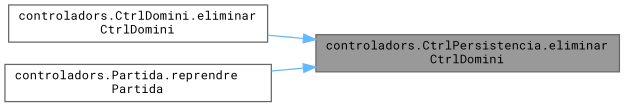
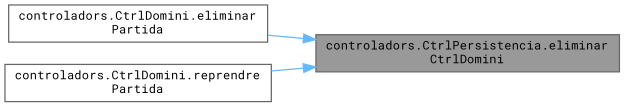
(138, 24) -> (138, 24)
(138, 83) -> (138, 83)
